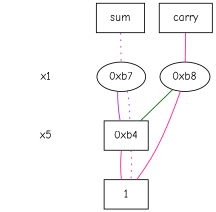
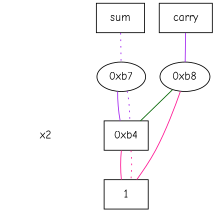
(185, 47) -> (185, 47)
(46, 77) -> none
(46, 136) -> (46, 136)
